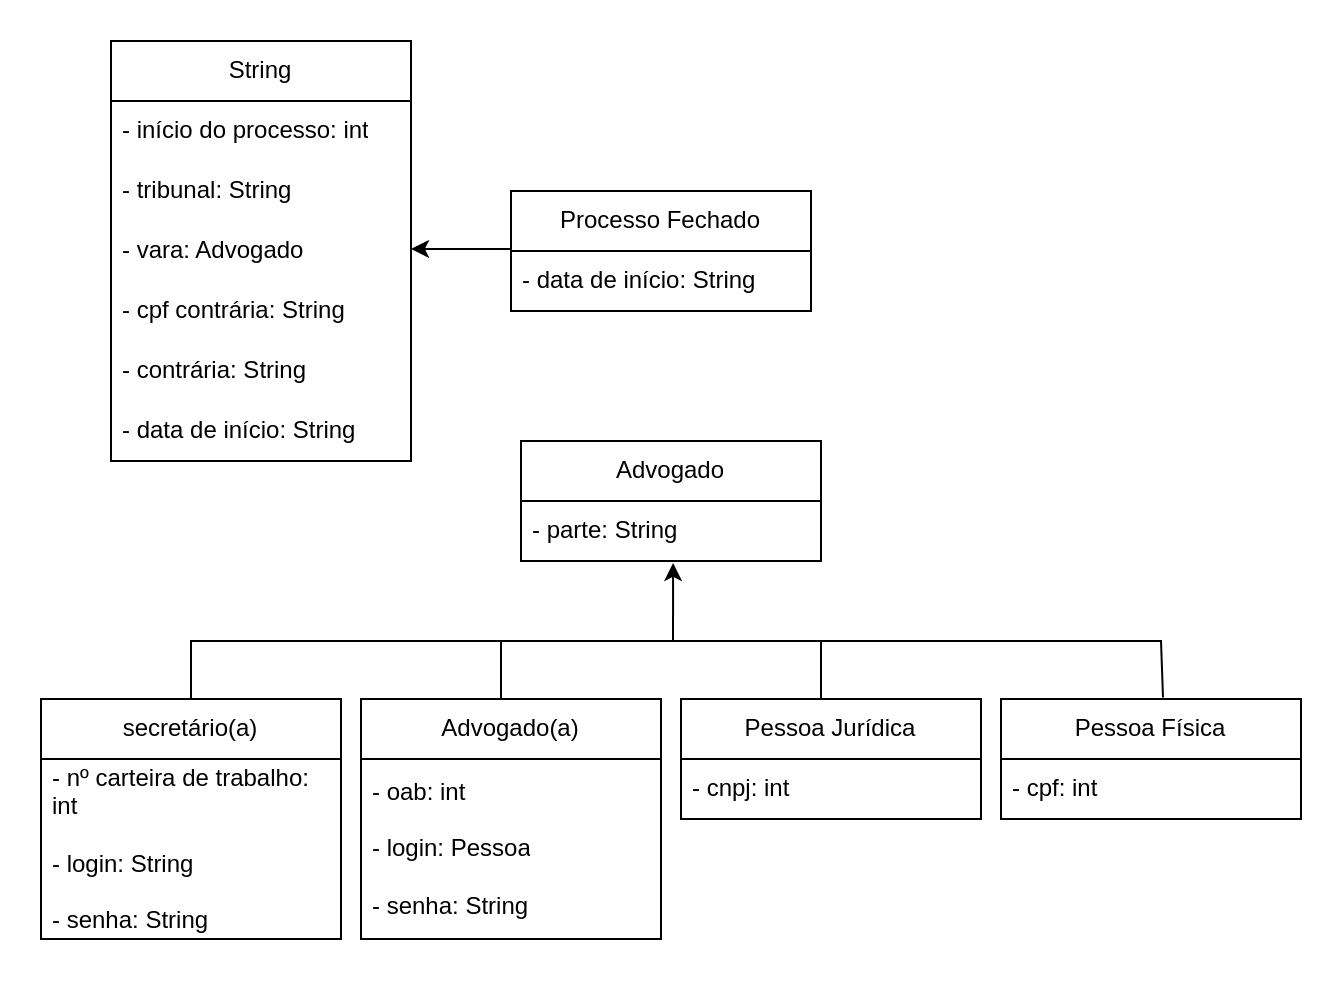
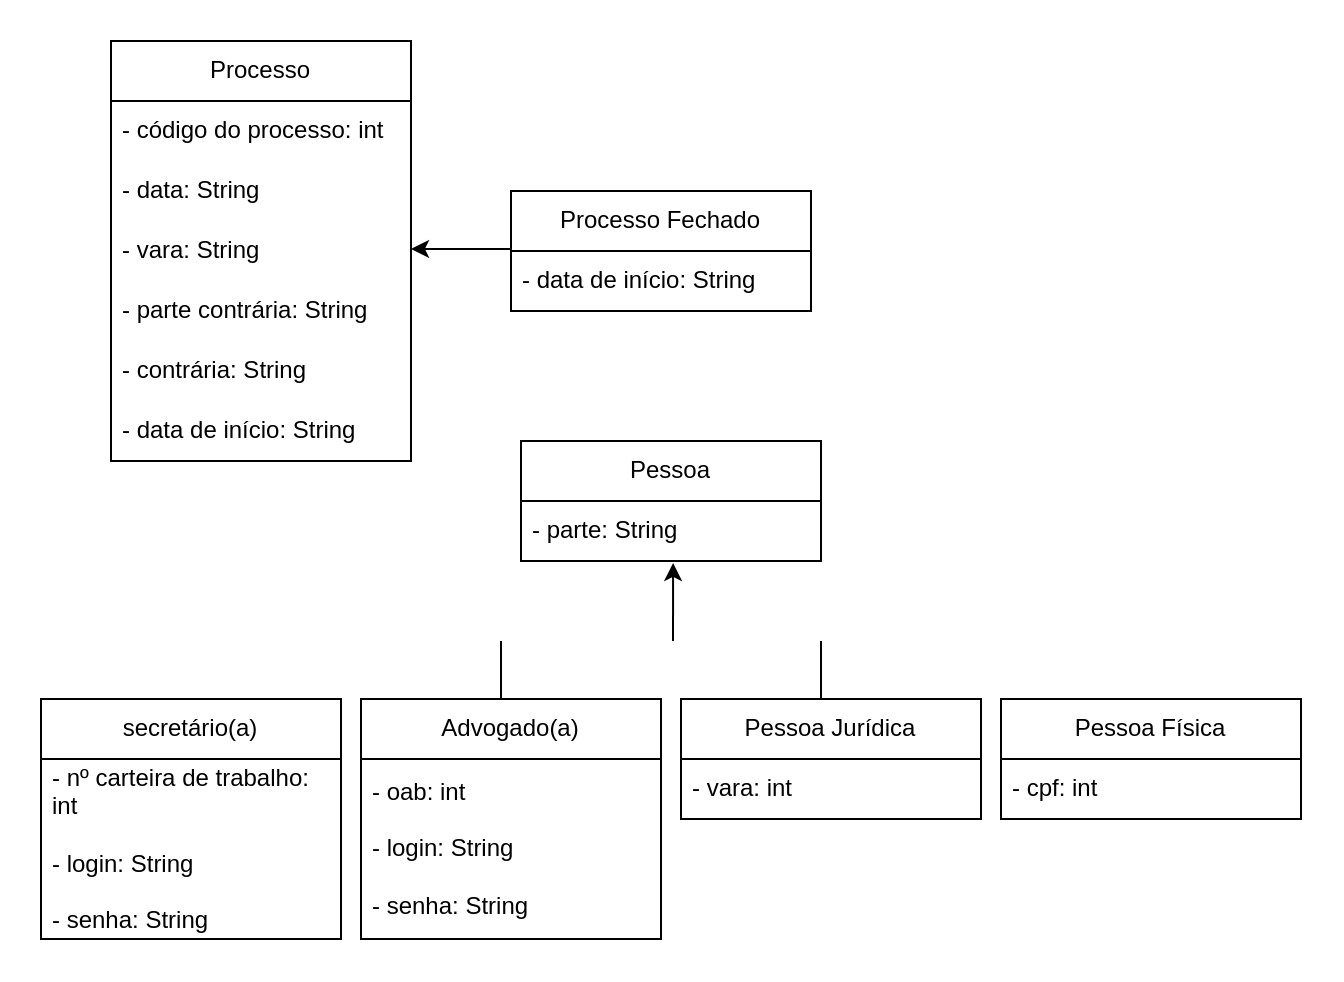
(261, 71) -> (261, 71)
(263, 131) -> (263, 131)
(225, 191) -> (205, 191)
(221, 251) -> (205, 251)
(259, 311) -> (263, 311)
(671, 471) -> (671, 471)
(676, 641) -> none
(754, 789) -> (754, 789)
(461, 849) -> (461, 849)
